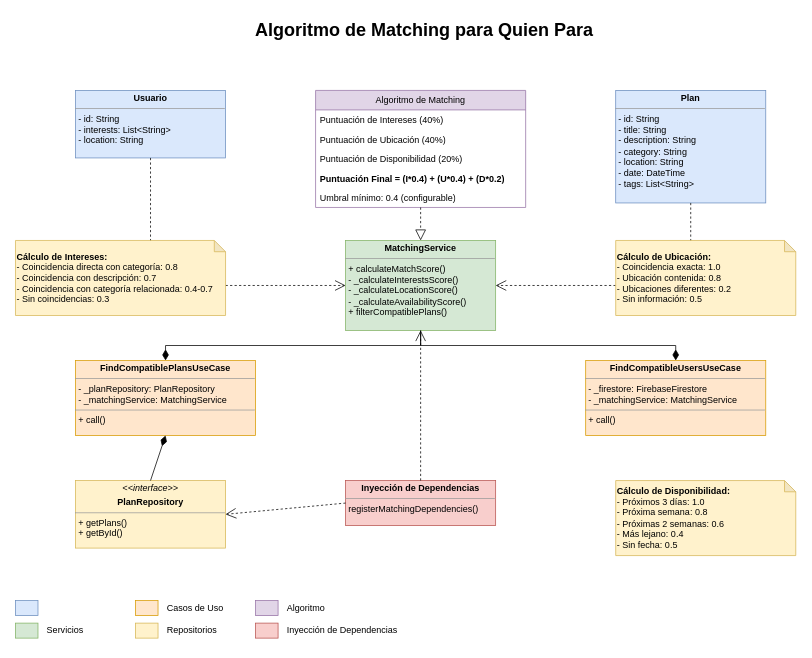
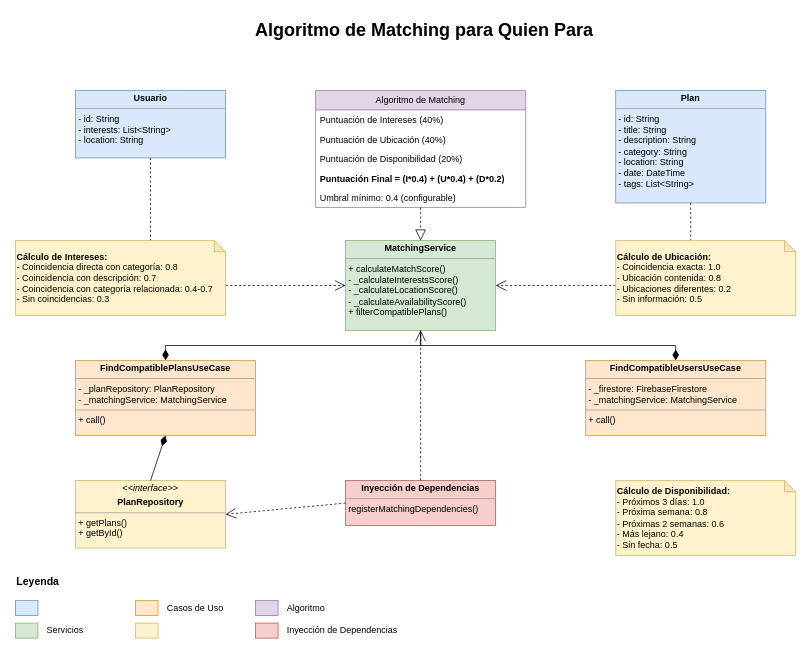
none -> (38, 582)
(203, 630) -> none
